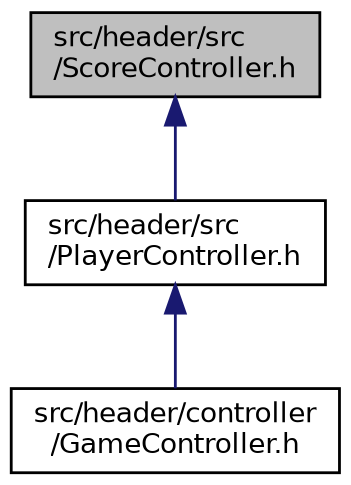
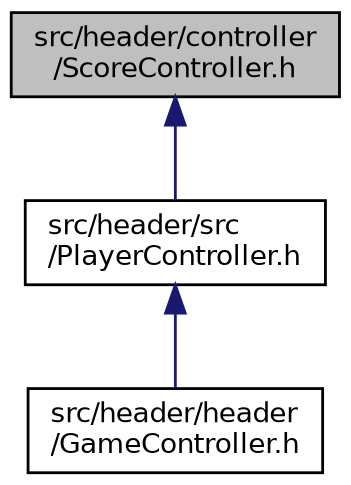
(175, 55) -> (175, 55)
(175, 431) -> (175, 431)
